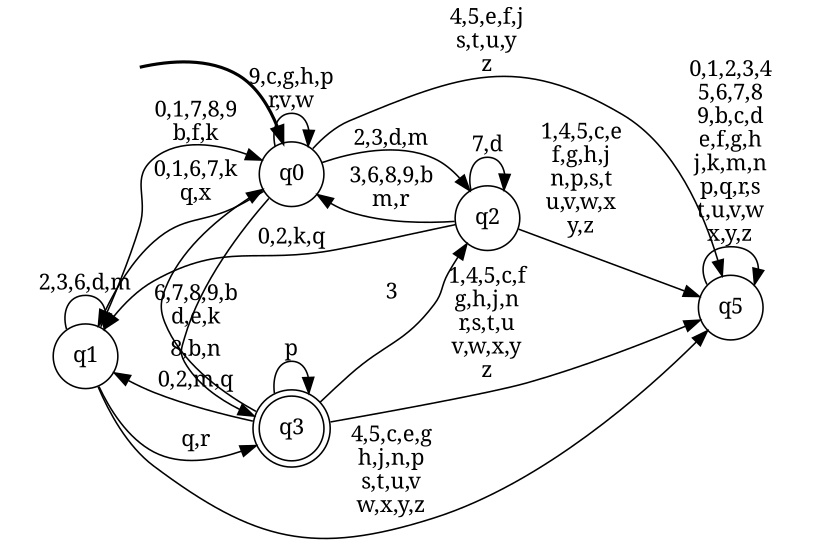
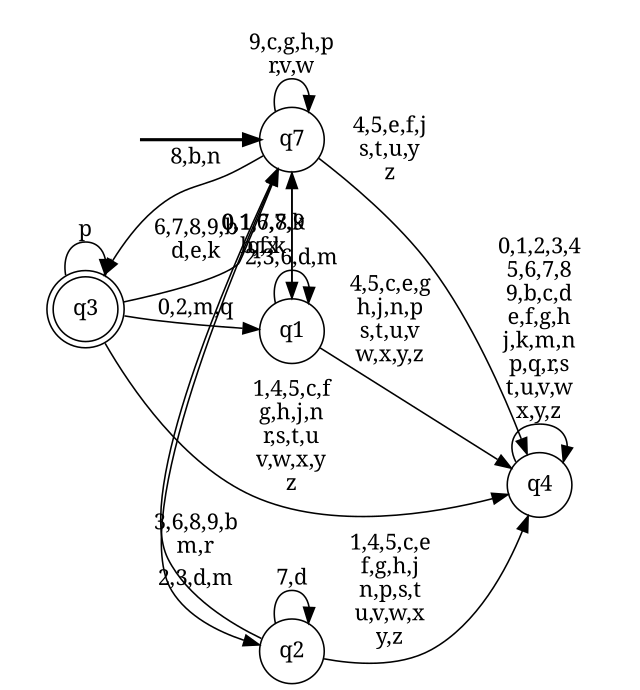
(292, 174) -> (292, 140)
(277, 255) -> none
(731, 308) -> (540, 485)
(400, 338) -> none
(155, 453) -> none
